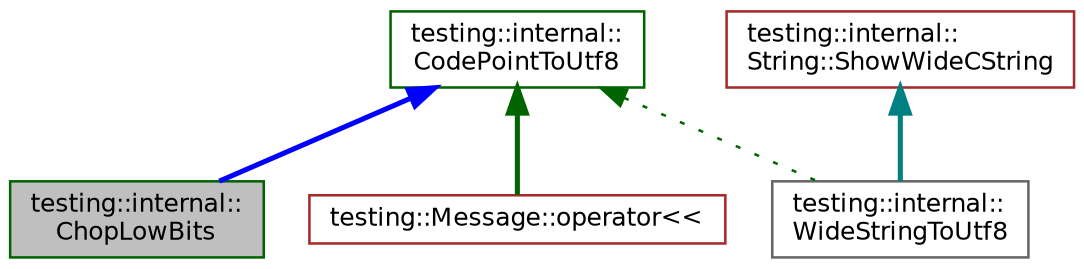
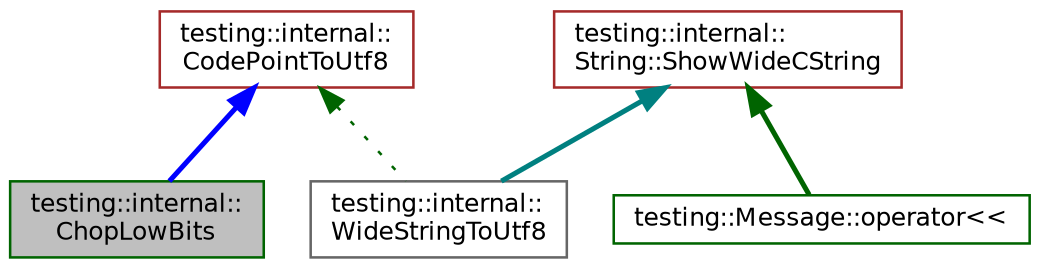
(517, 49) -> (287, 49)
(517, 154) -> (785, 152)
(517, 219) -> (822, 219)
